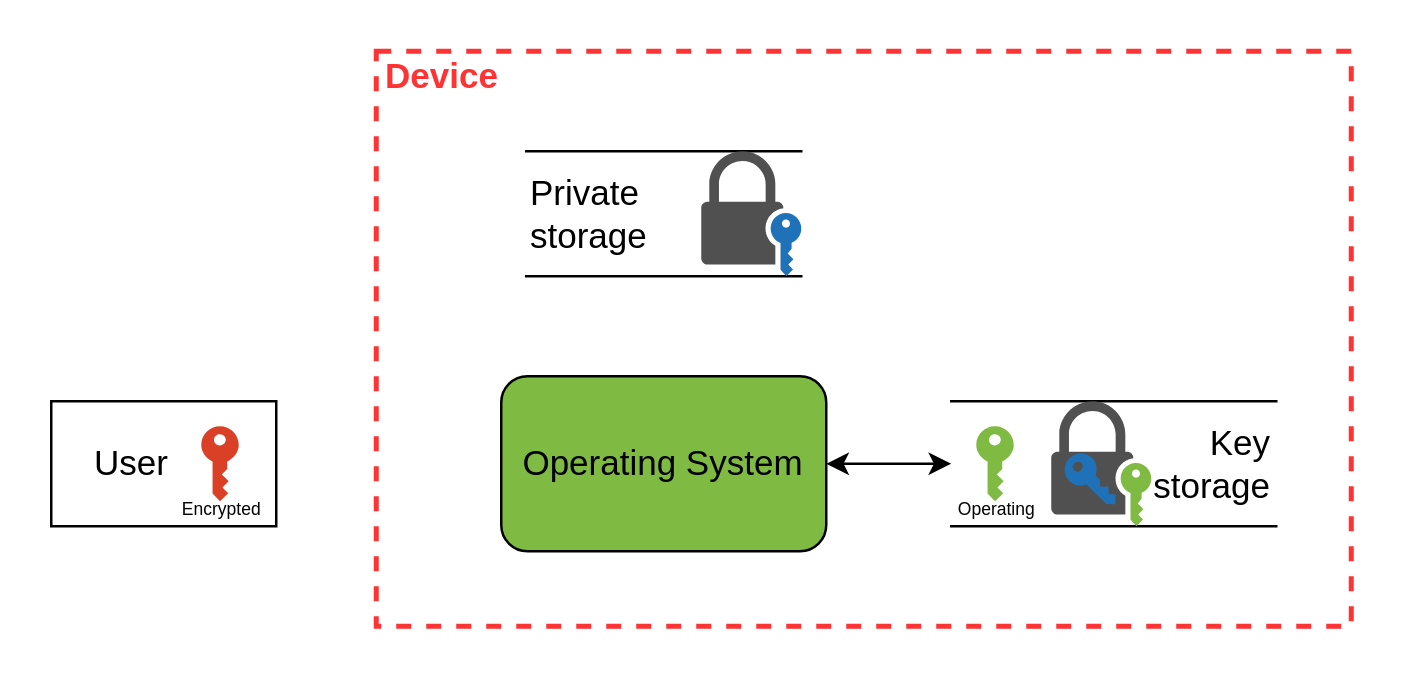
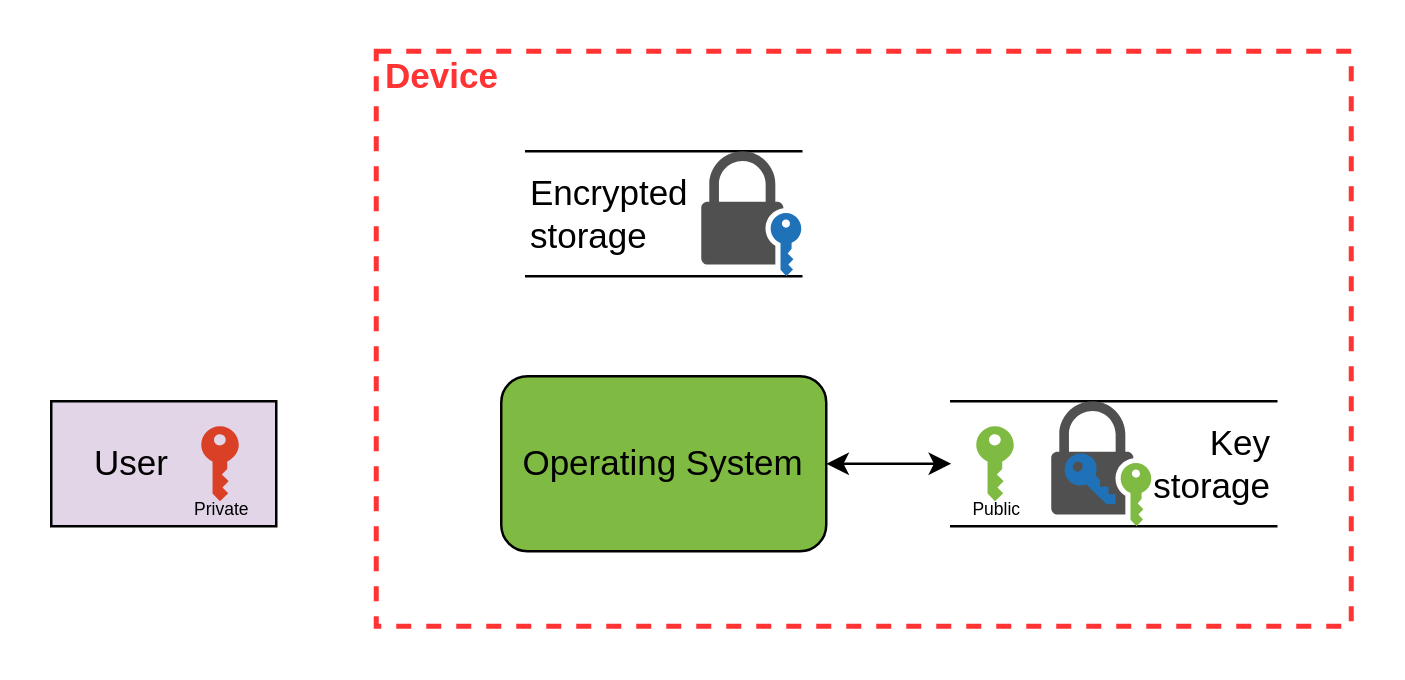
(590, 214) -> (607, 214)
(164, 464) -> (164, 464)
(223, 507) -> (223, 507)
(998, 507) -> (998, 507)
